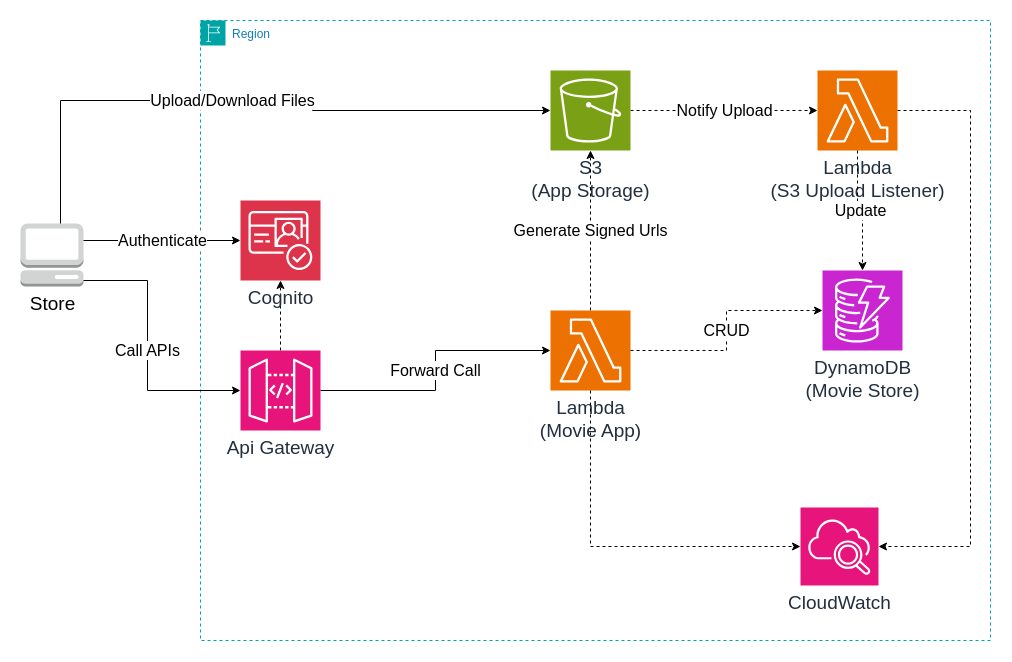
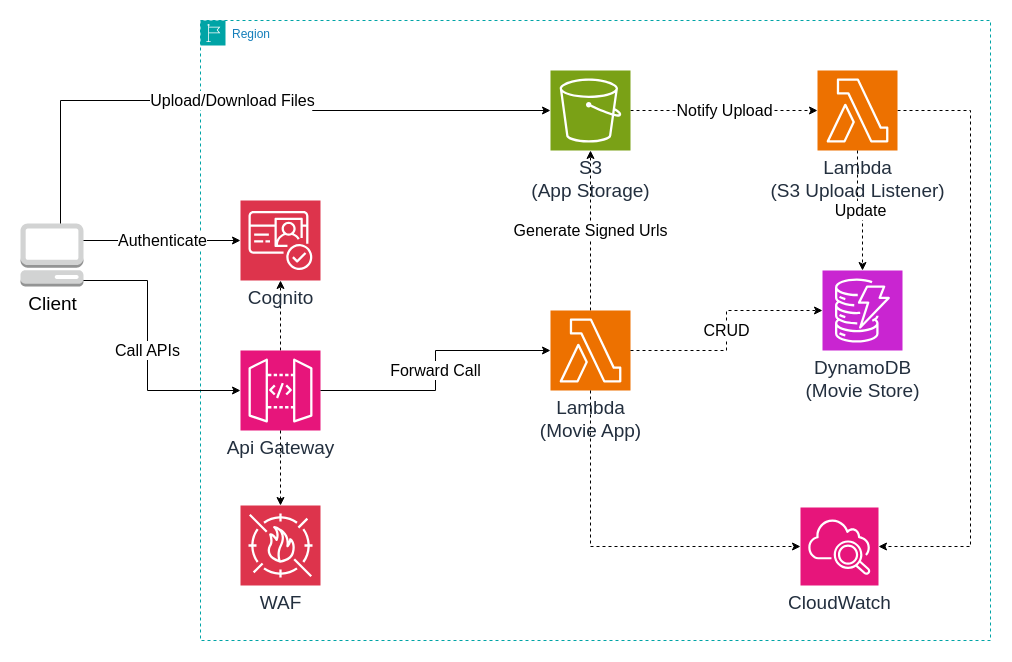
(53, 305) -> (53, 305)
none -> (281, 465)
none -> (281, 546)
